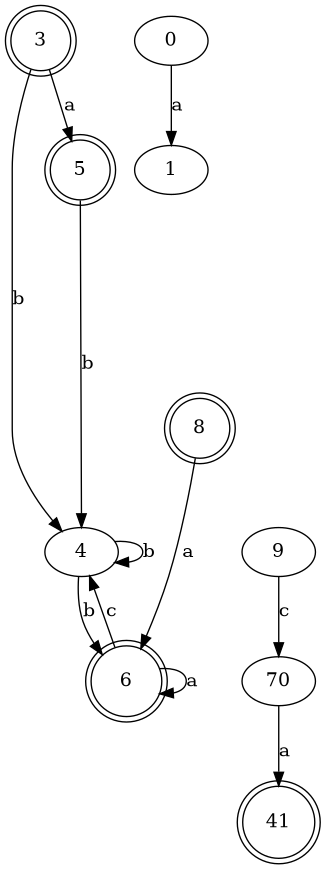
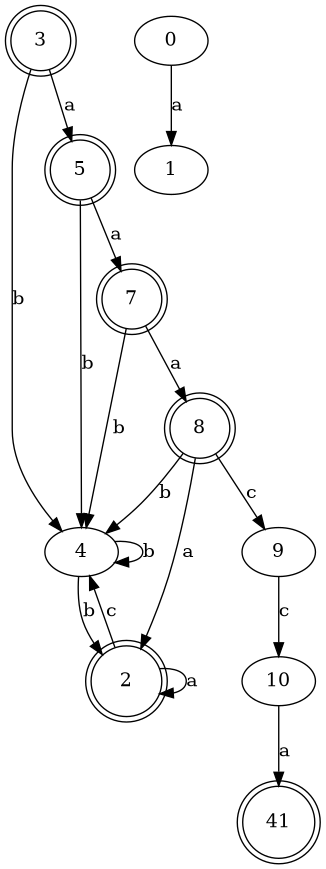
none -> (132, 299)
none -> (236, 486)
none -> (153, 491)
(126, 681) -> (126, 681)
(279, 681) -> (279, 681)
